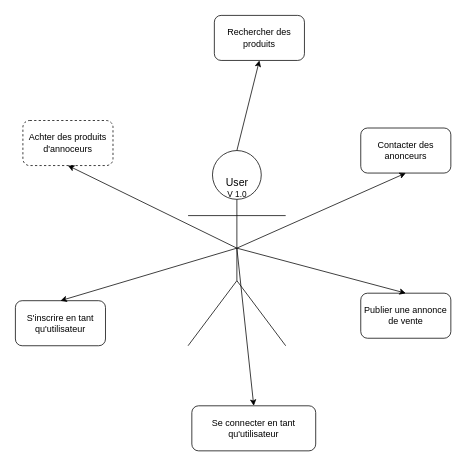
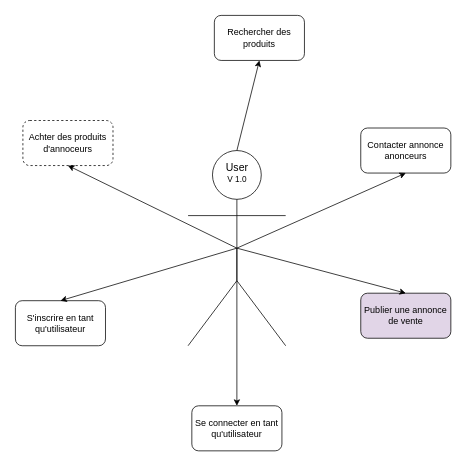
(405, 150) -> (405, 150)
(237, 188) -> (237, 173)
(405, 315) -> (405, 315)
(254, 428) -> (237, 428)
